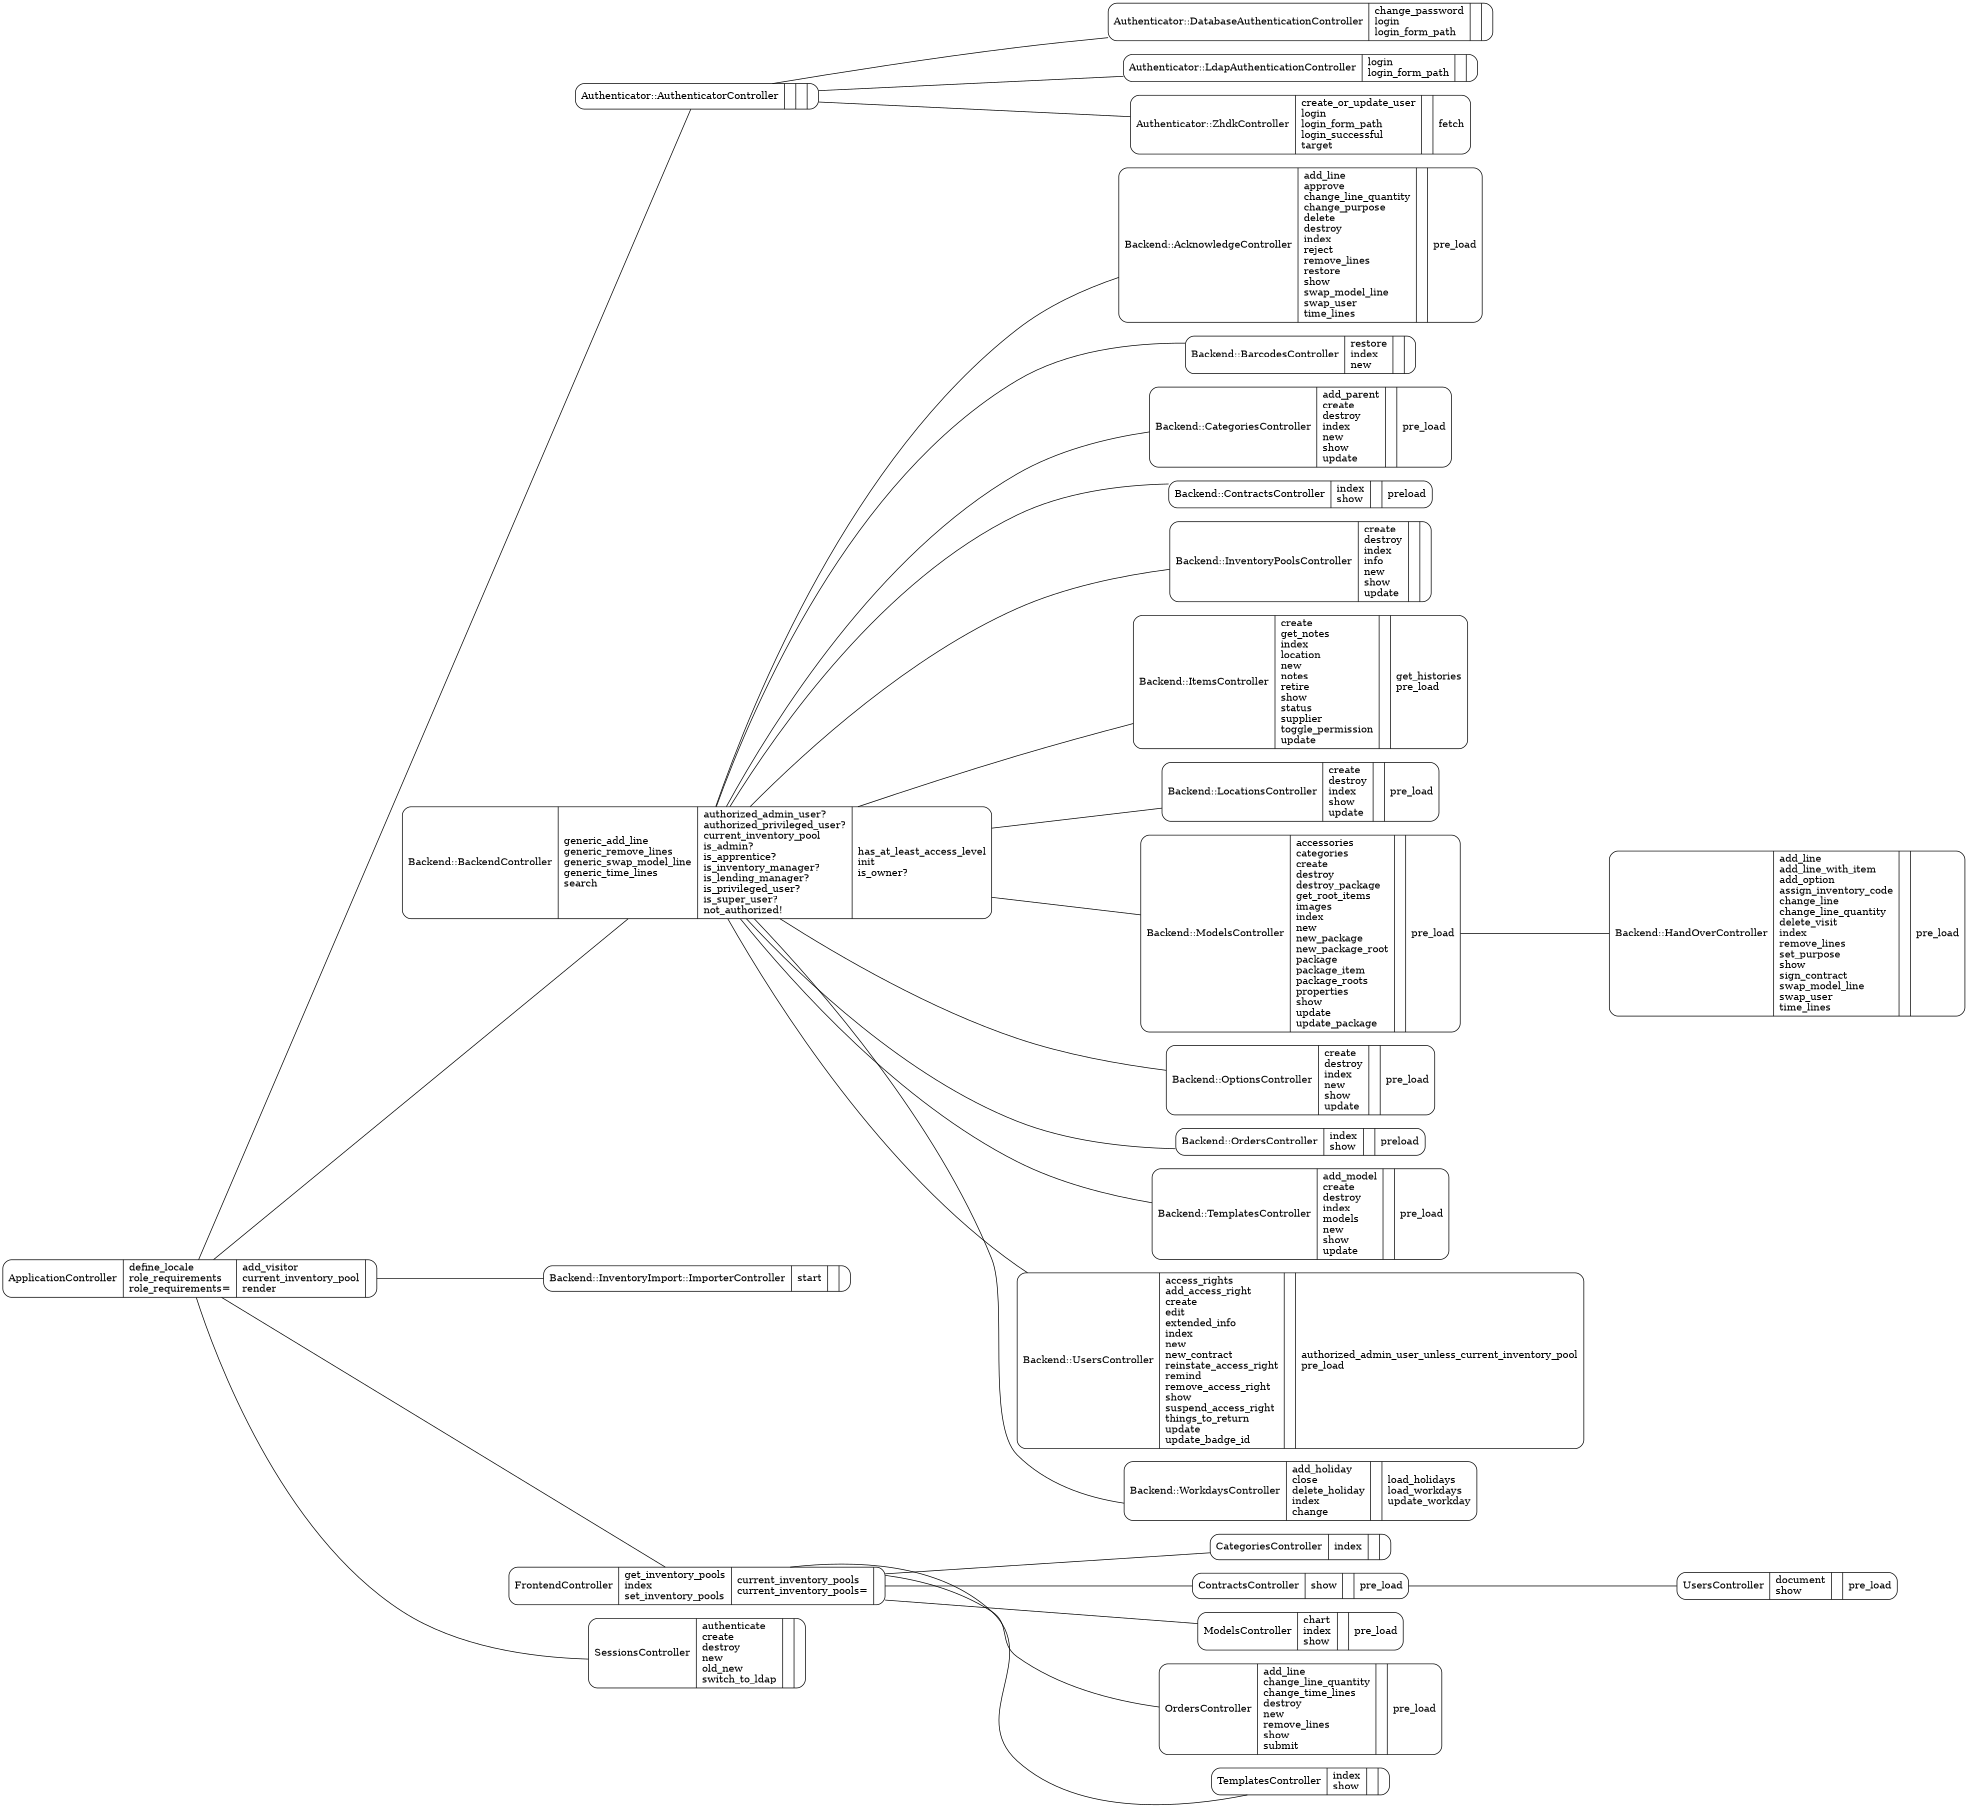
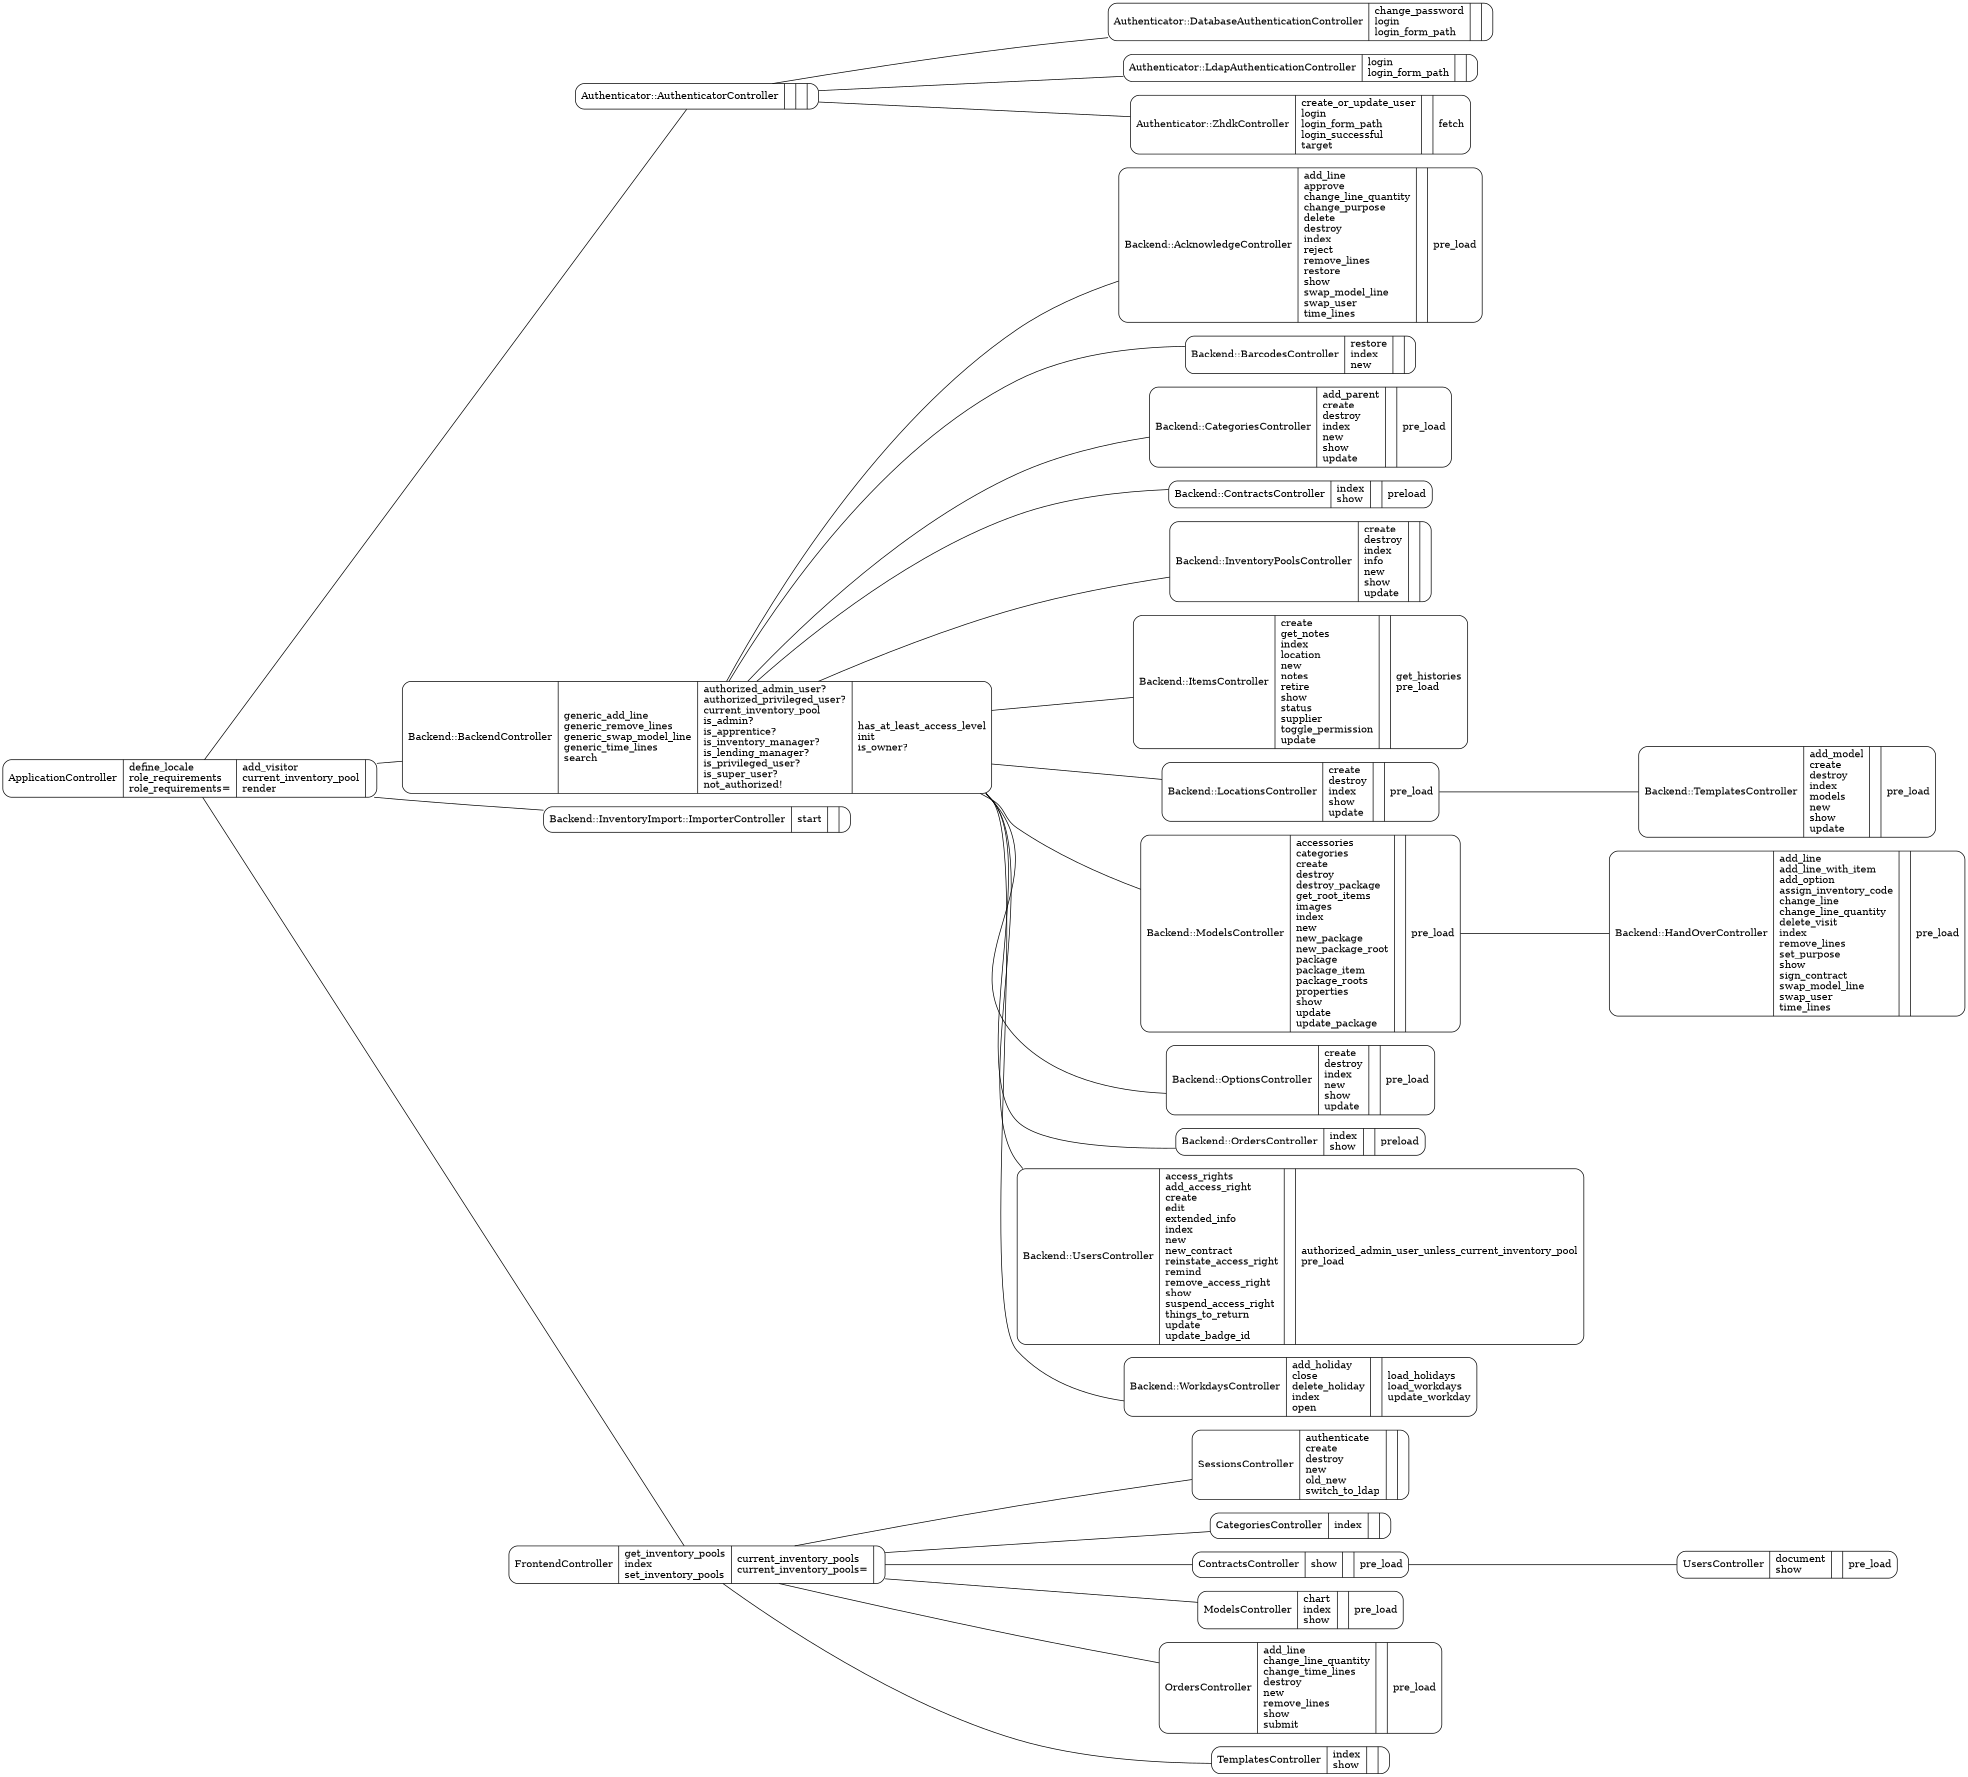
(921, 1099) -> (1539, 792)
(1310, 1512) -> (1304, 1408)
(332, 1549) -> (993, 1510)
